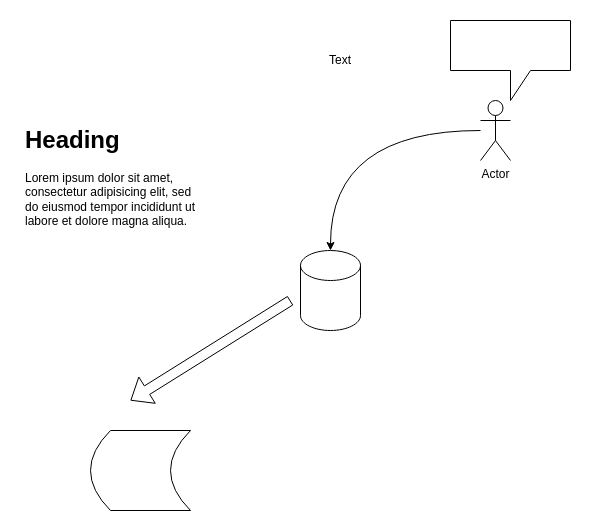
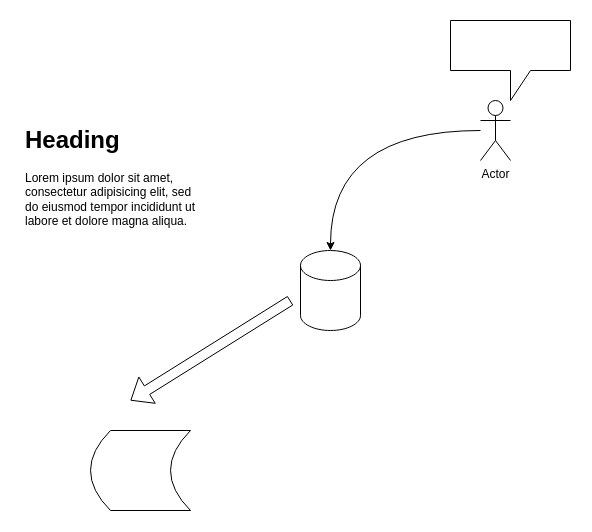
(341, 61) -> none
